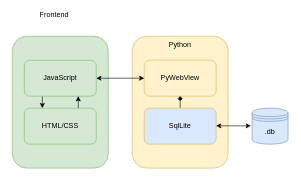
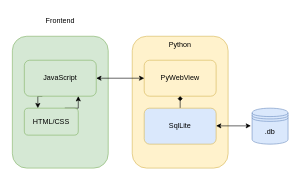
(54, 15) -> (60, 21)
(60, 126) -> (51, 122)
